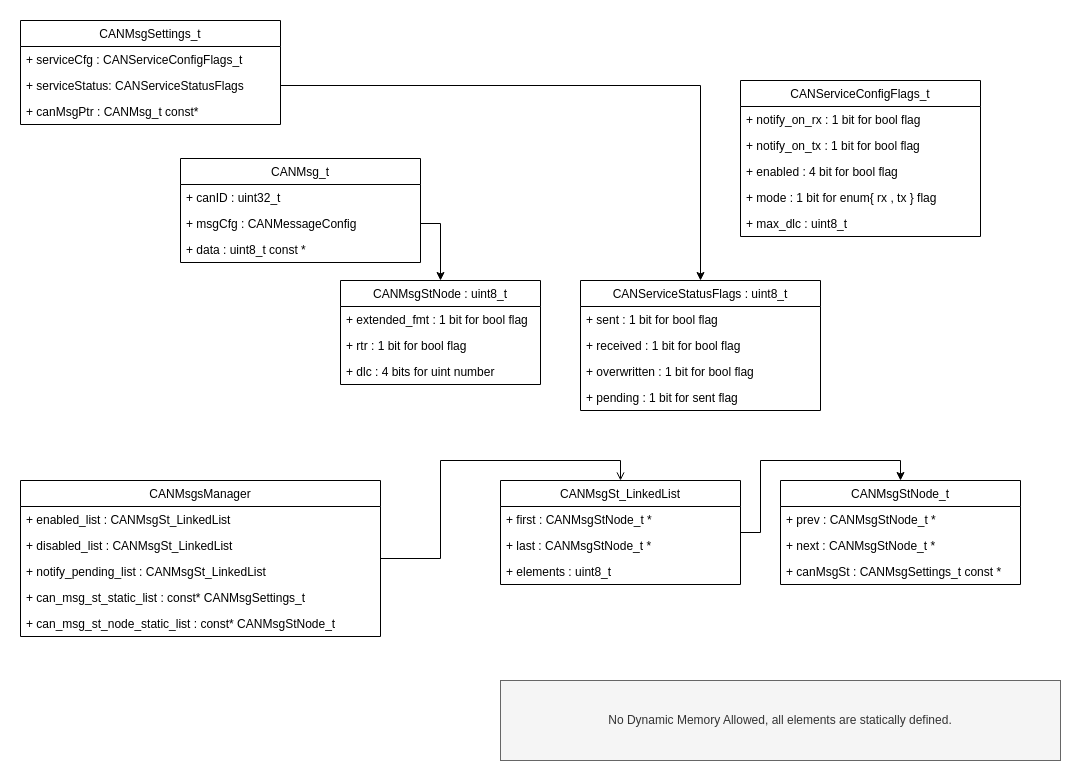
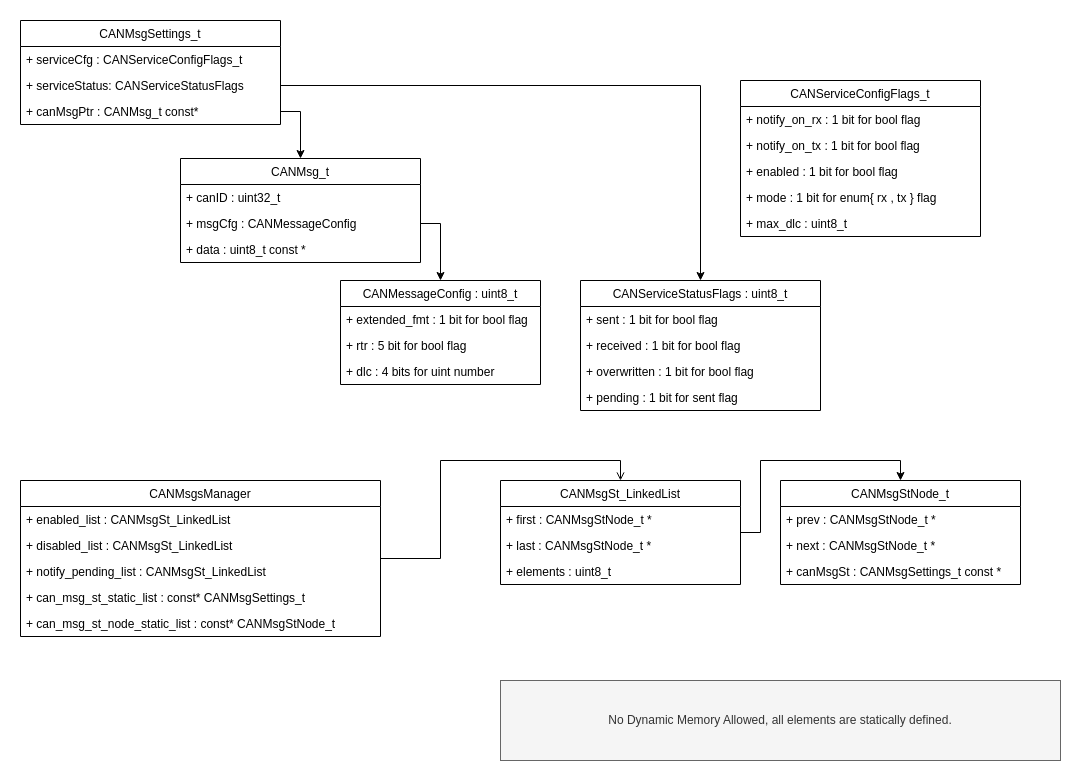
none -> (301, 122)
(831, 172) -> (831, 172)
(440, 294) -> (440, 294)
(420, 346) -> (420, 346)
